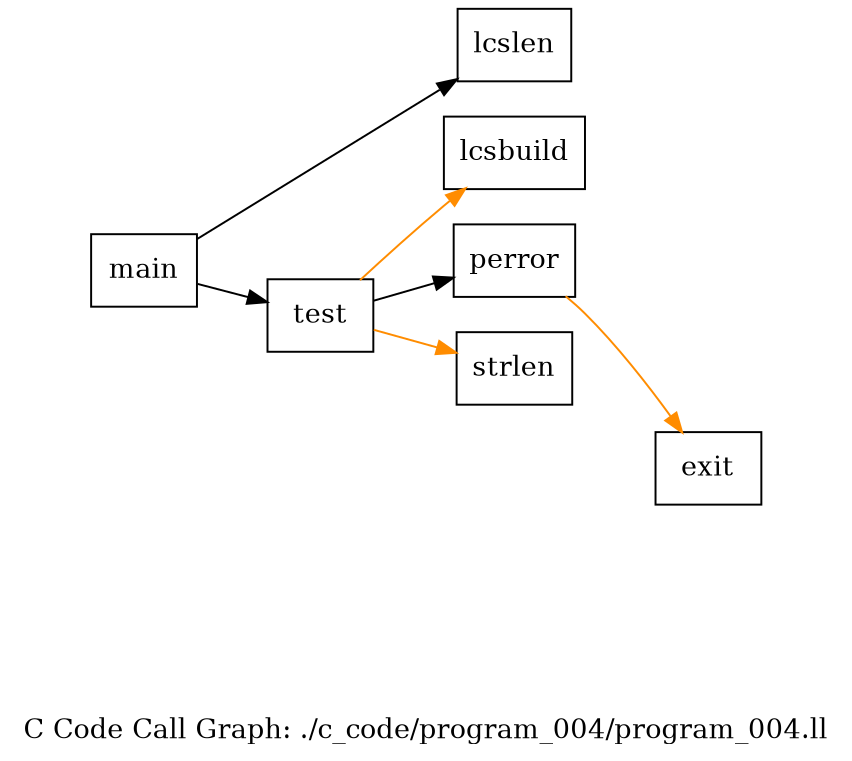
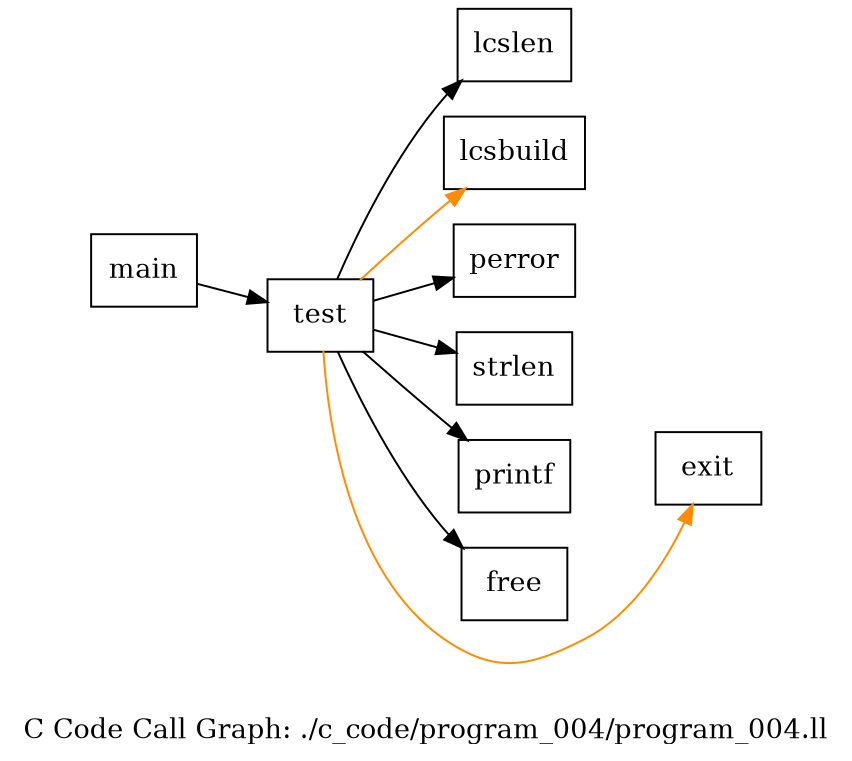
(318, 164) -> (385, 183)
(406, 339) -> (406, 339)
(621, 353) -> (438, 634)
none -> (514, 476)
none -> (514, 584)
